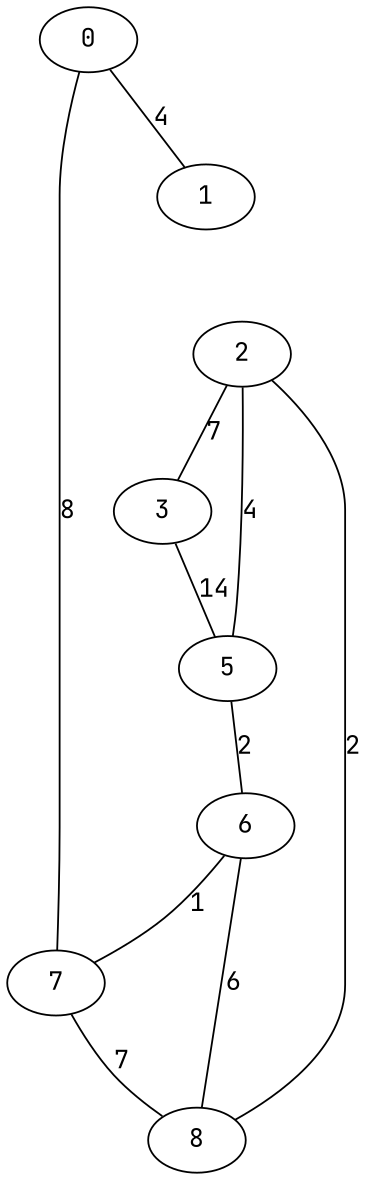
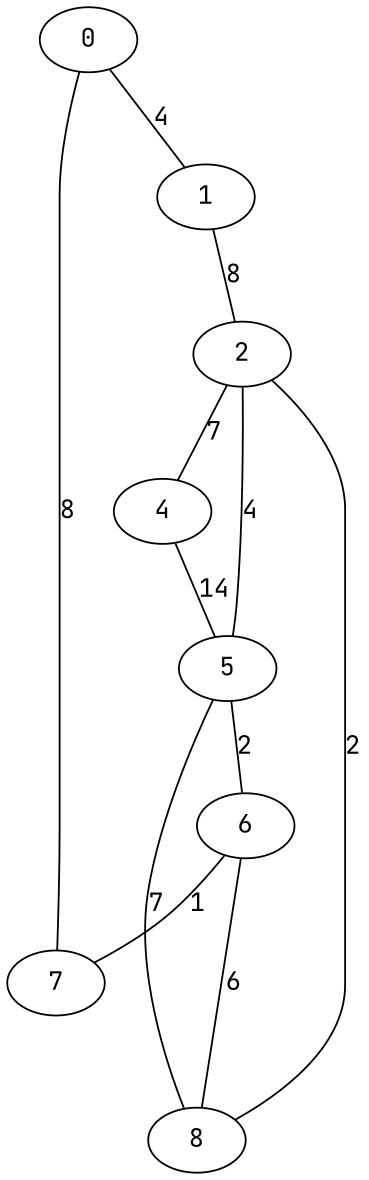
none -> (224, 276)
(163, 511) -> (163, 511)
(110, 1071) -> (147, 901)
